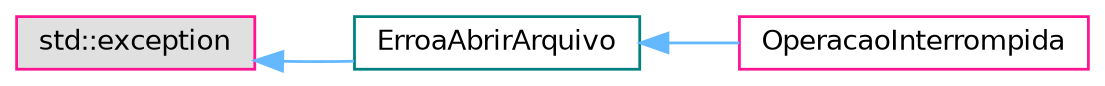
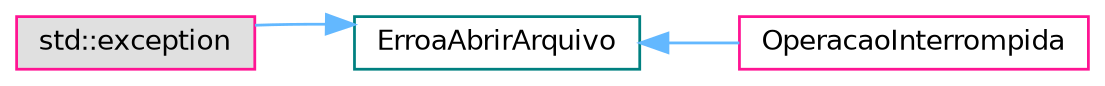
(319, 62) -> (290, 24)
